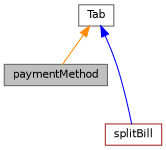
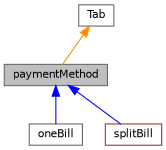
(121, 79) -> (99, 108)
none -> (56, 135)
